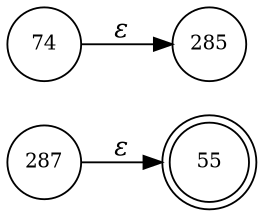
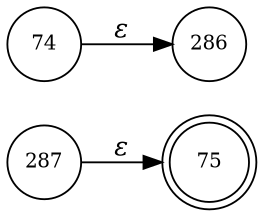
(209, 44) -> (209, 44)
(209, 162) -> (209, 162)
